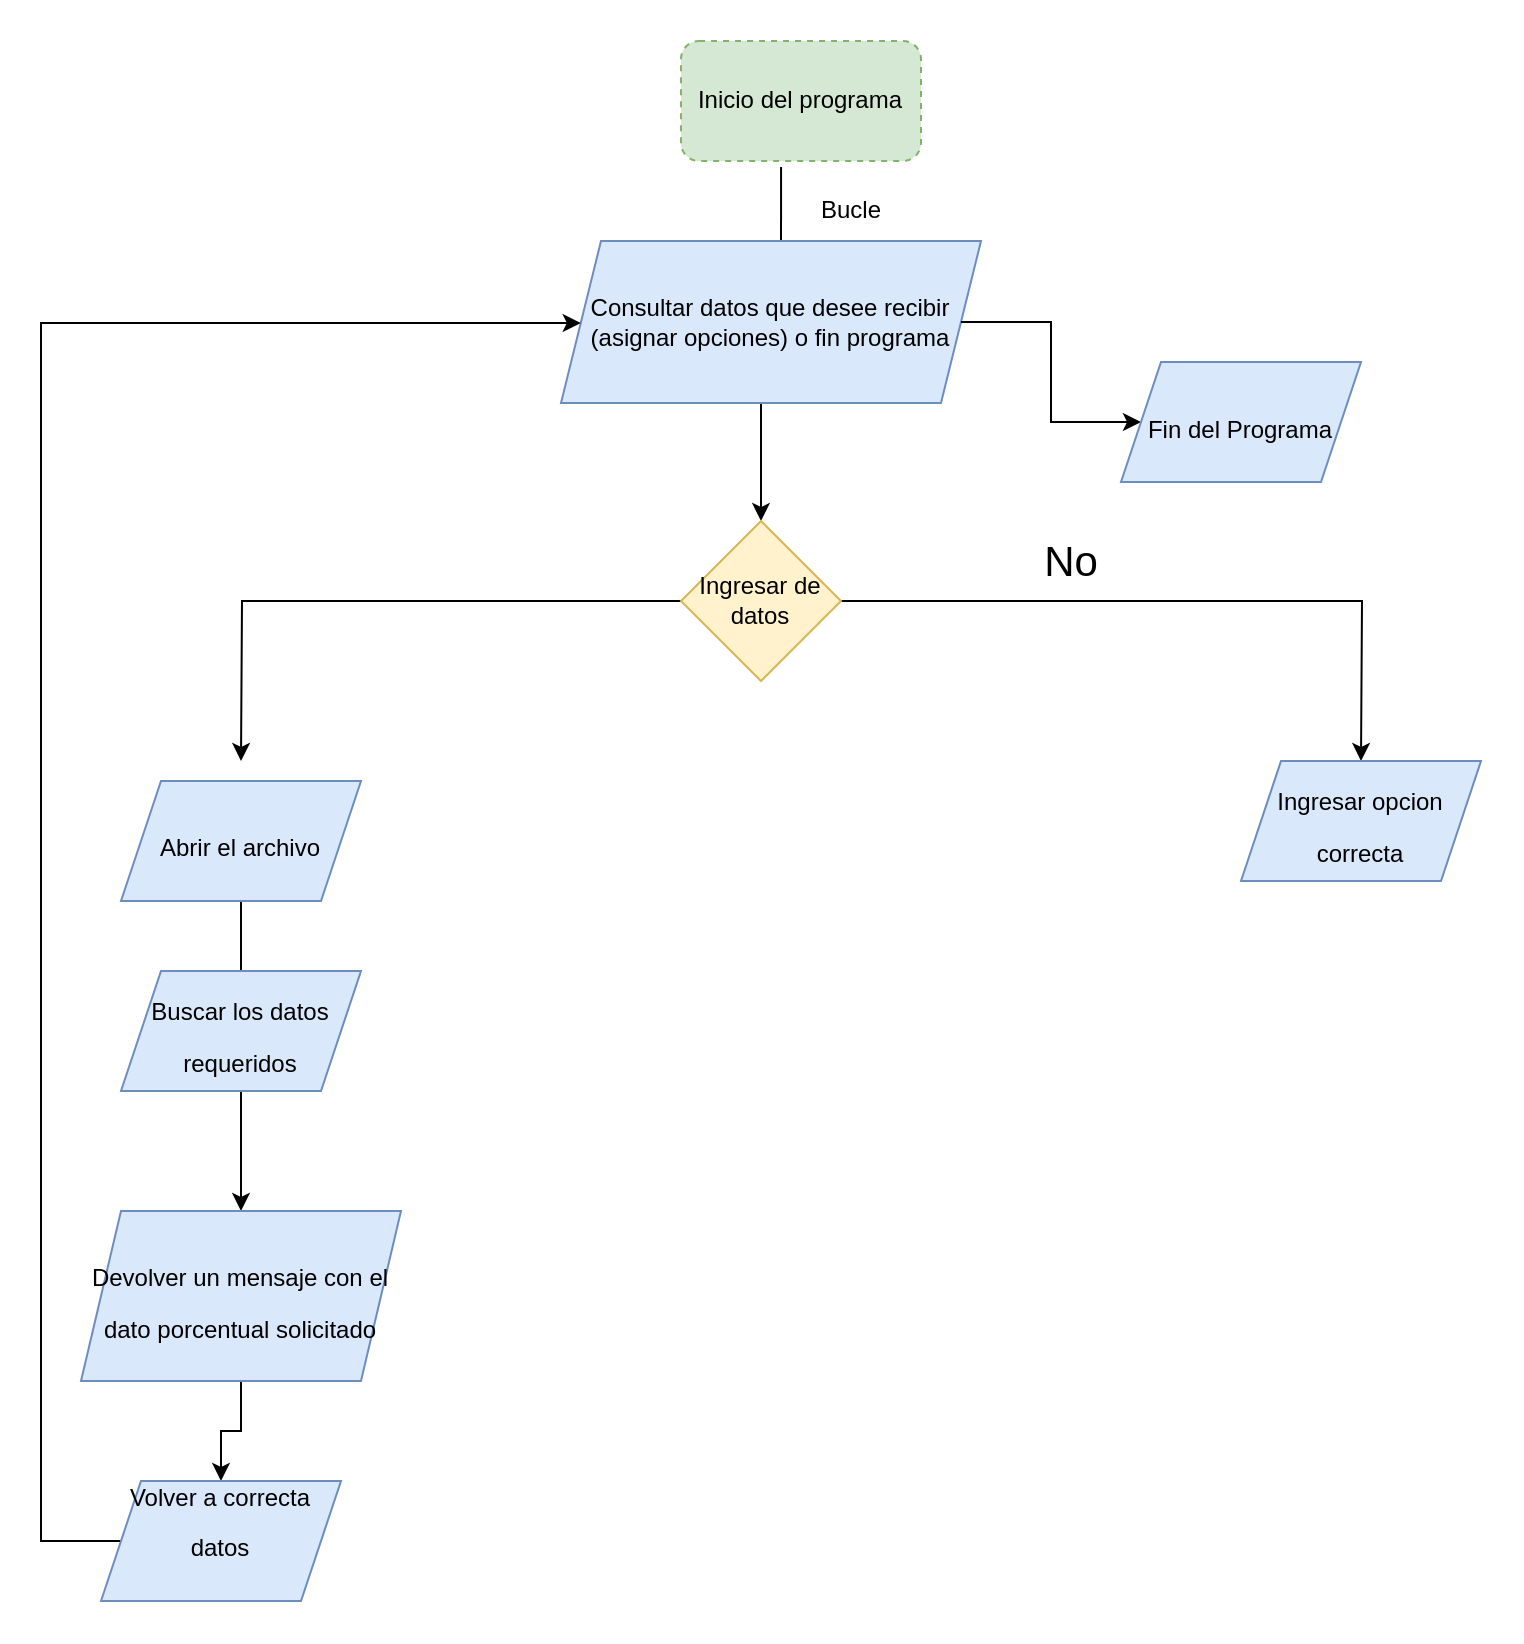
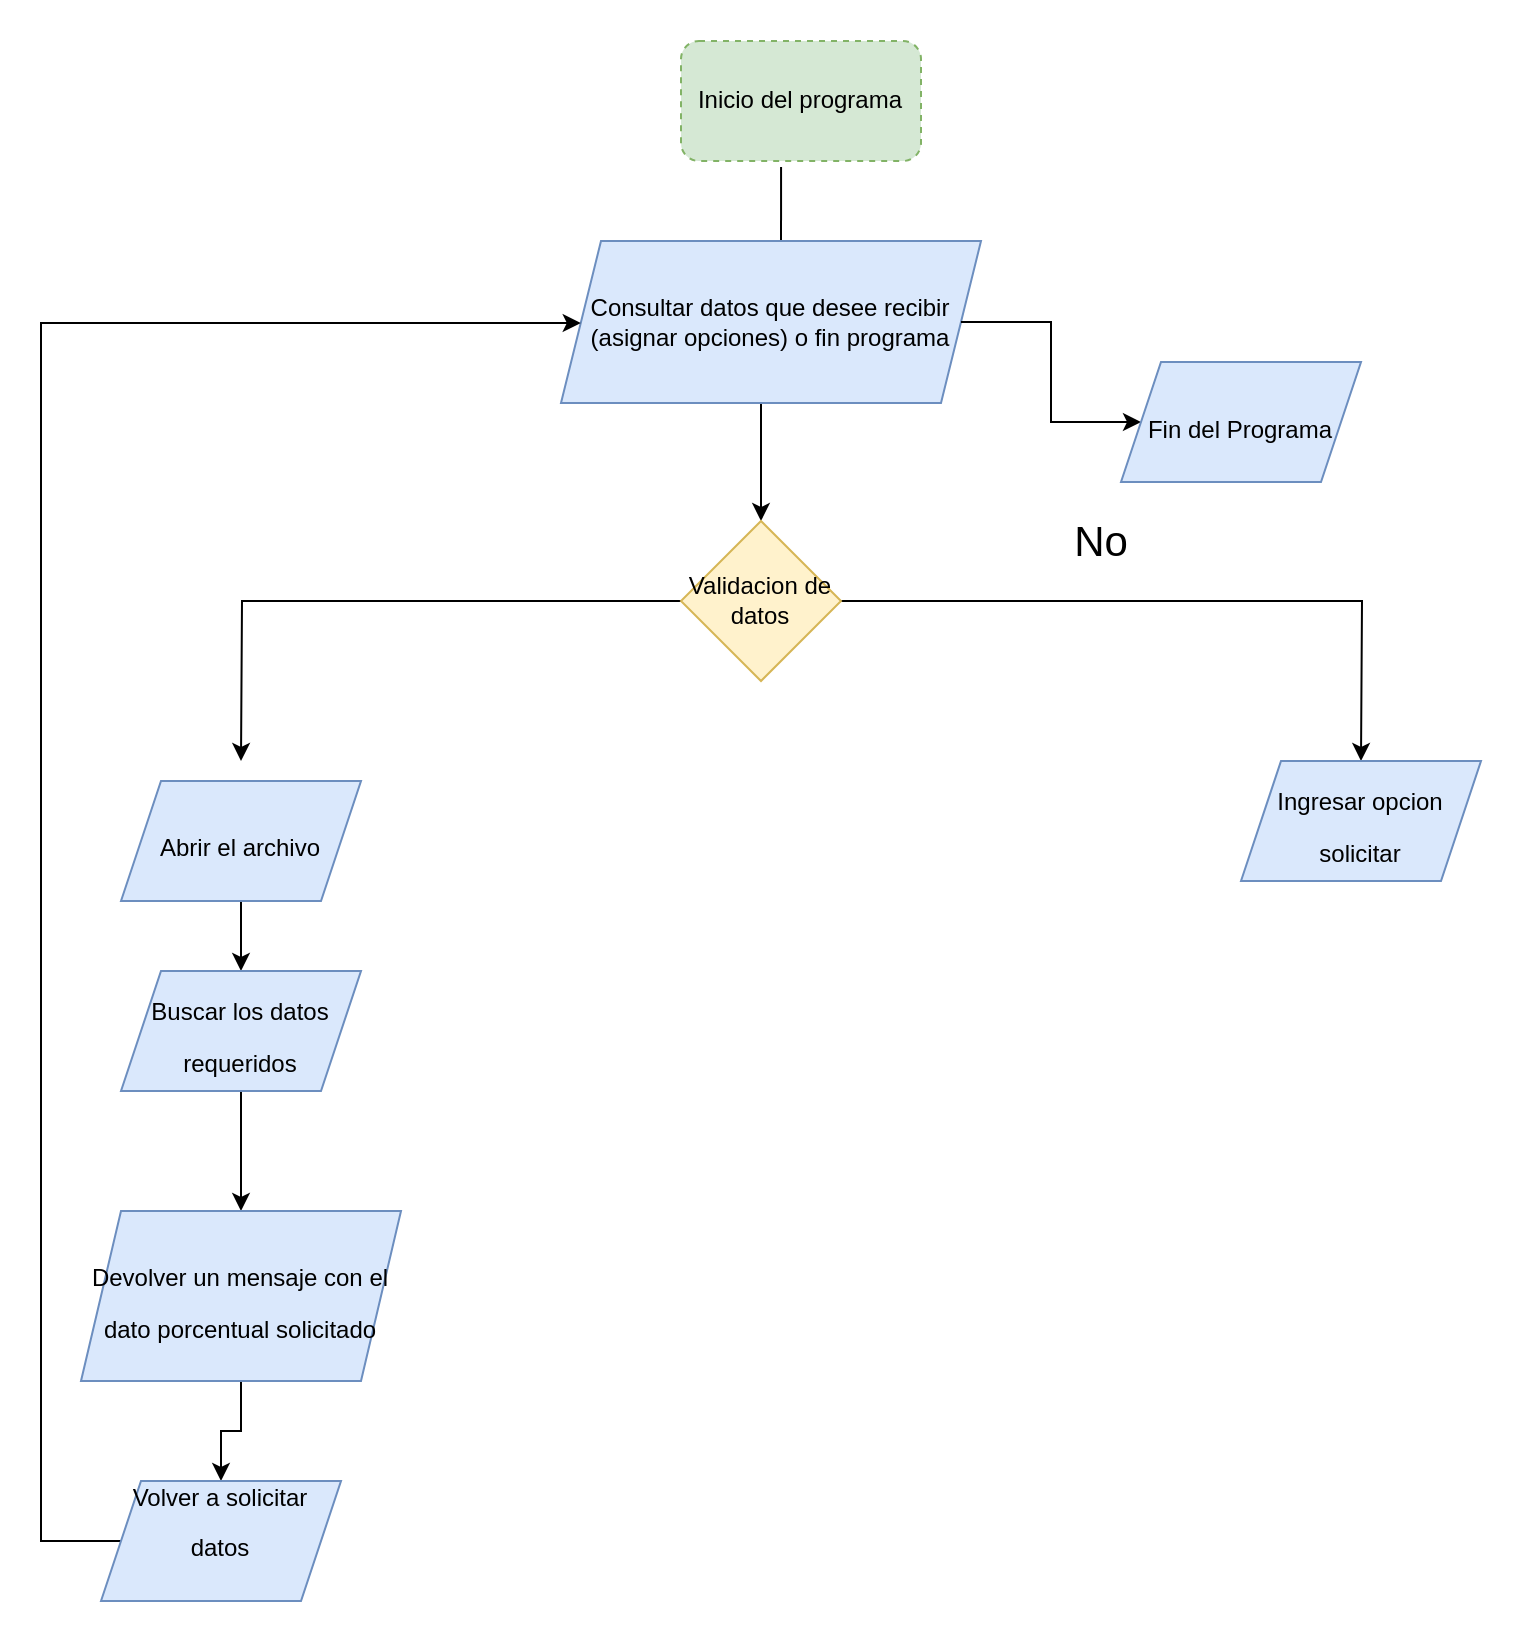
(851, 211) -> none
(1071, 561) -> (1101, 541)
(761, 601) -> (761, 601)
(1361, 821) -> (1361, 821)
(241, 961) -> (241, 956)
(221, 1541) -> (221, 1541)
